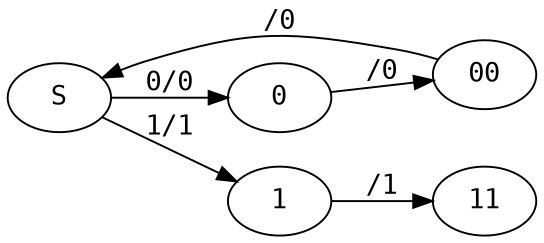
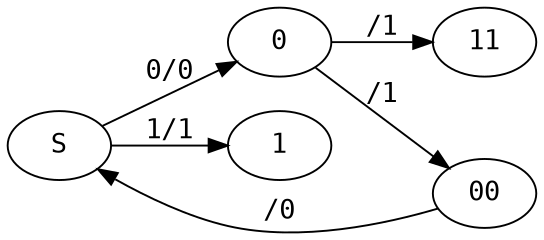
(382, 72) -> (382, 95)
(372, 201) -> (372, 42)
